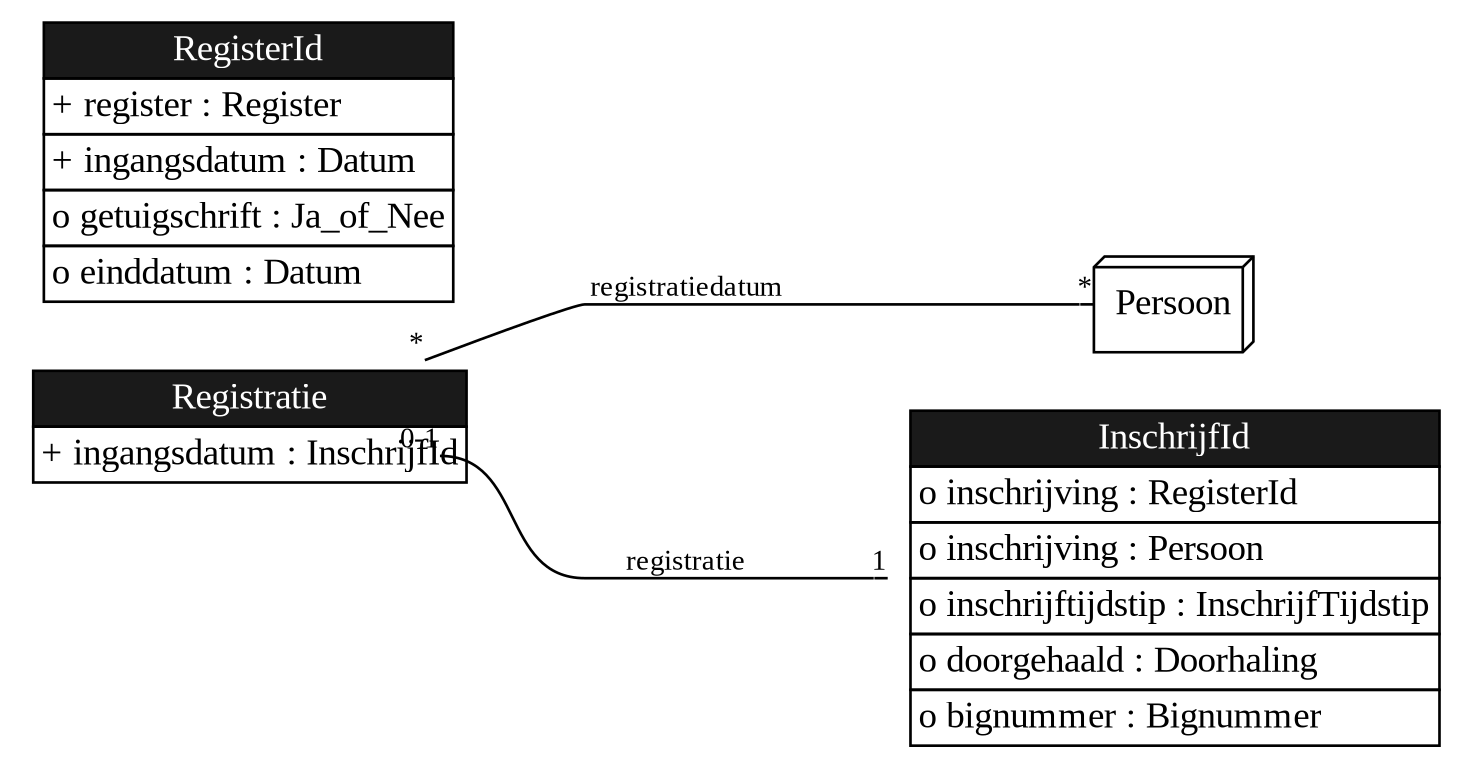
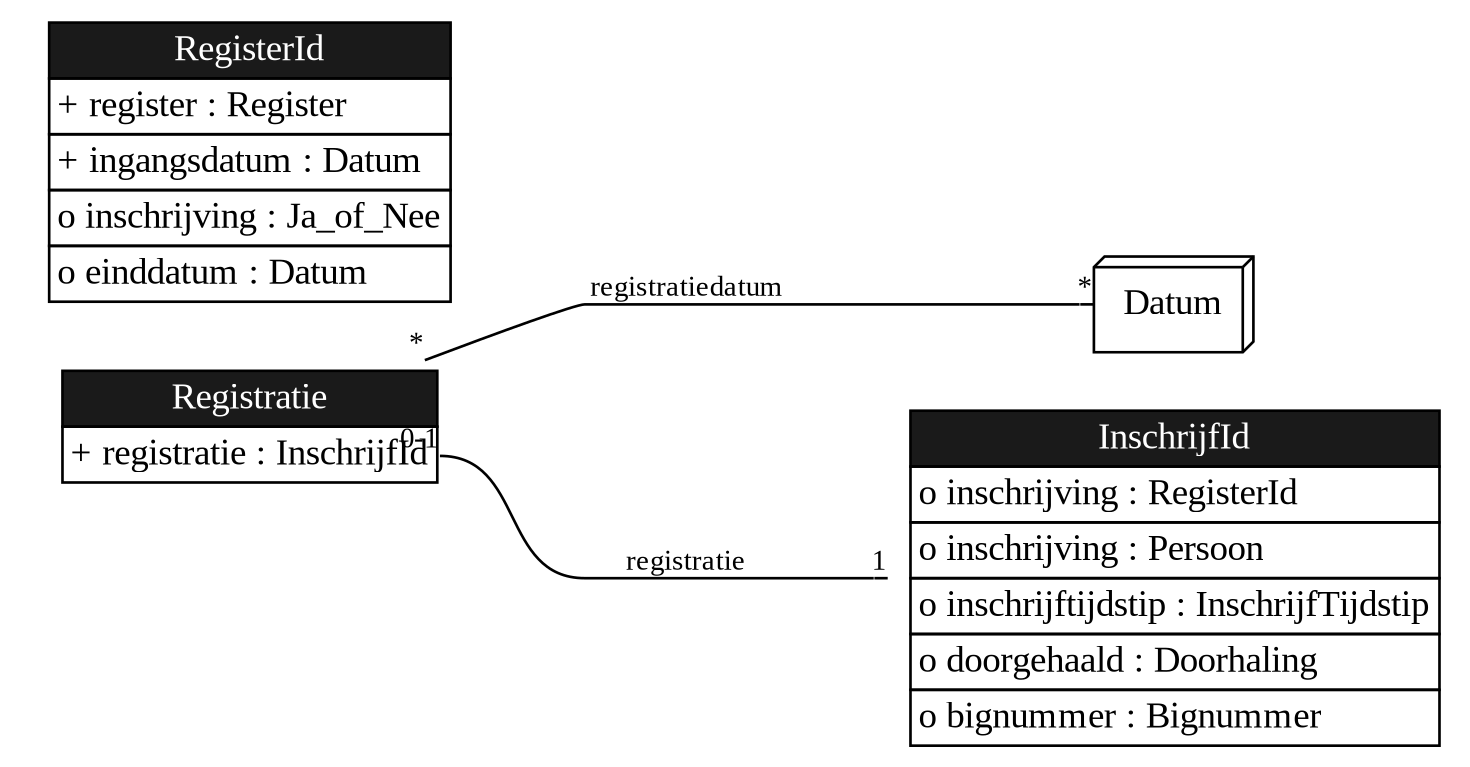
(249, 217) -> (250, 217)
(1174, 304) -> (1174, 304)
(250, 453) -> (250, 453)
